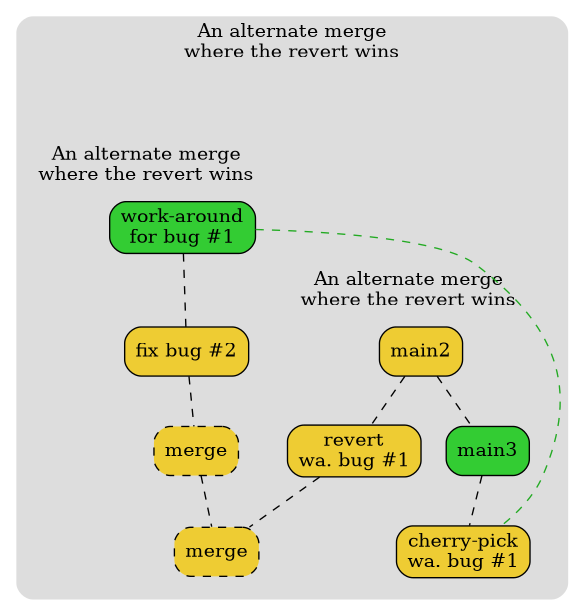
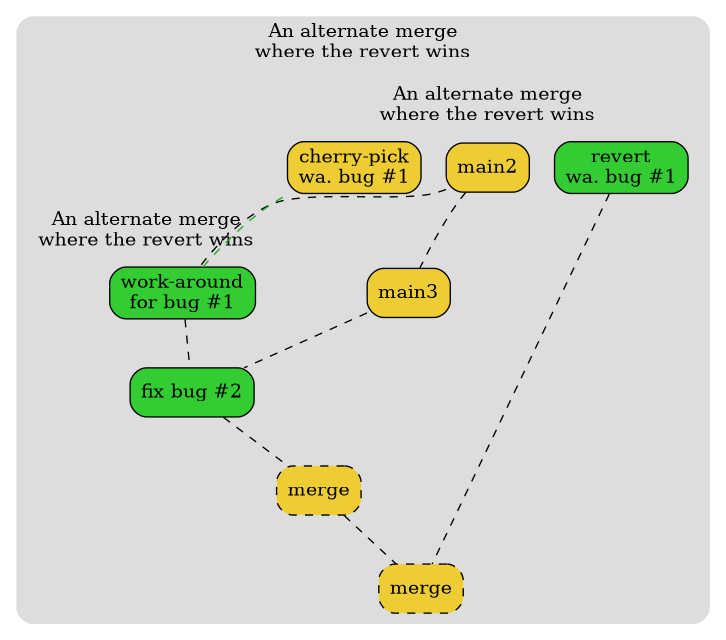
(187, 352) -> (192, 392)
(388, 401) -> (311, 197)
(354, 451) -> (621, 168)
(488, 451) -> (409, 293)
(476, 501) -> (306, 340)
